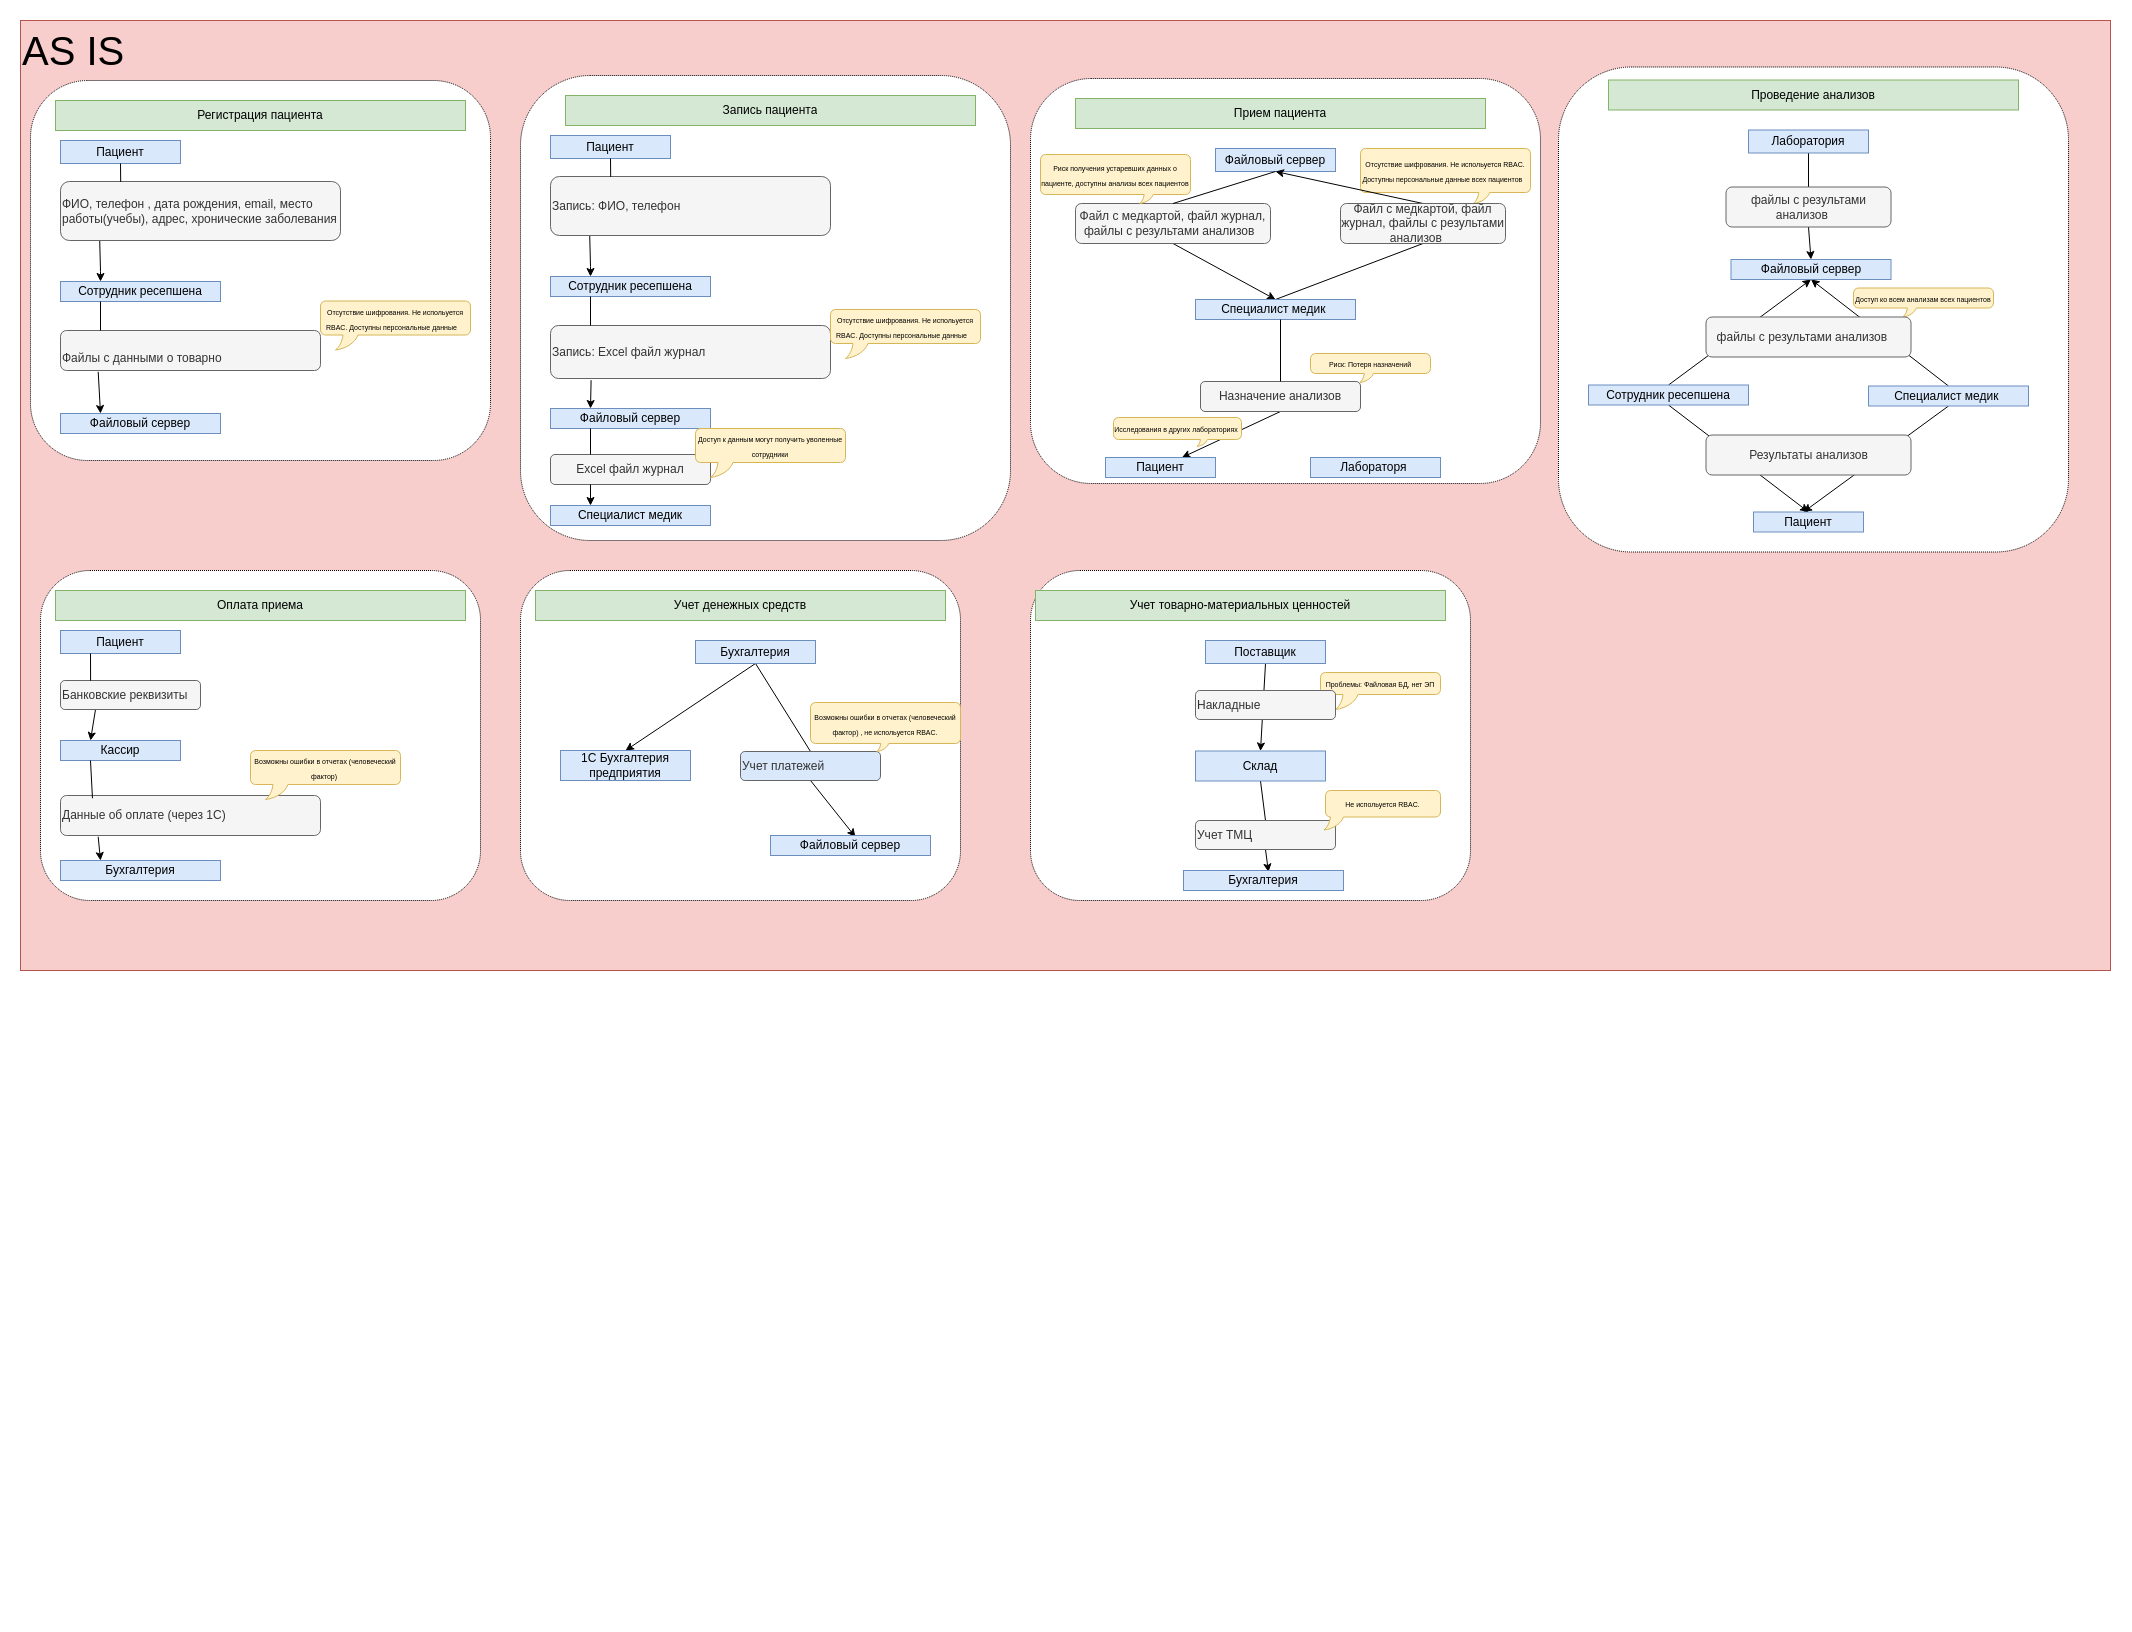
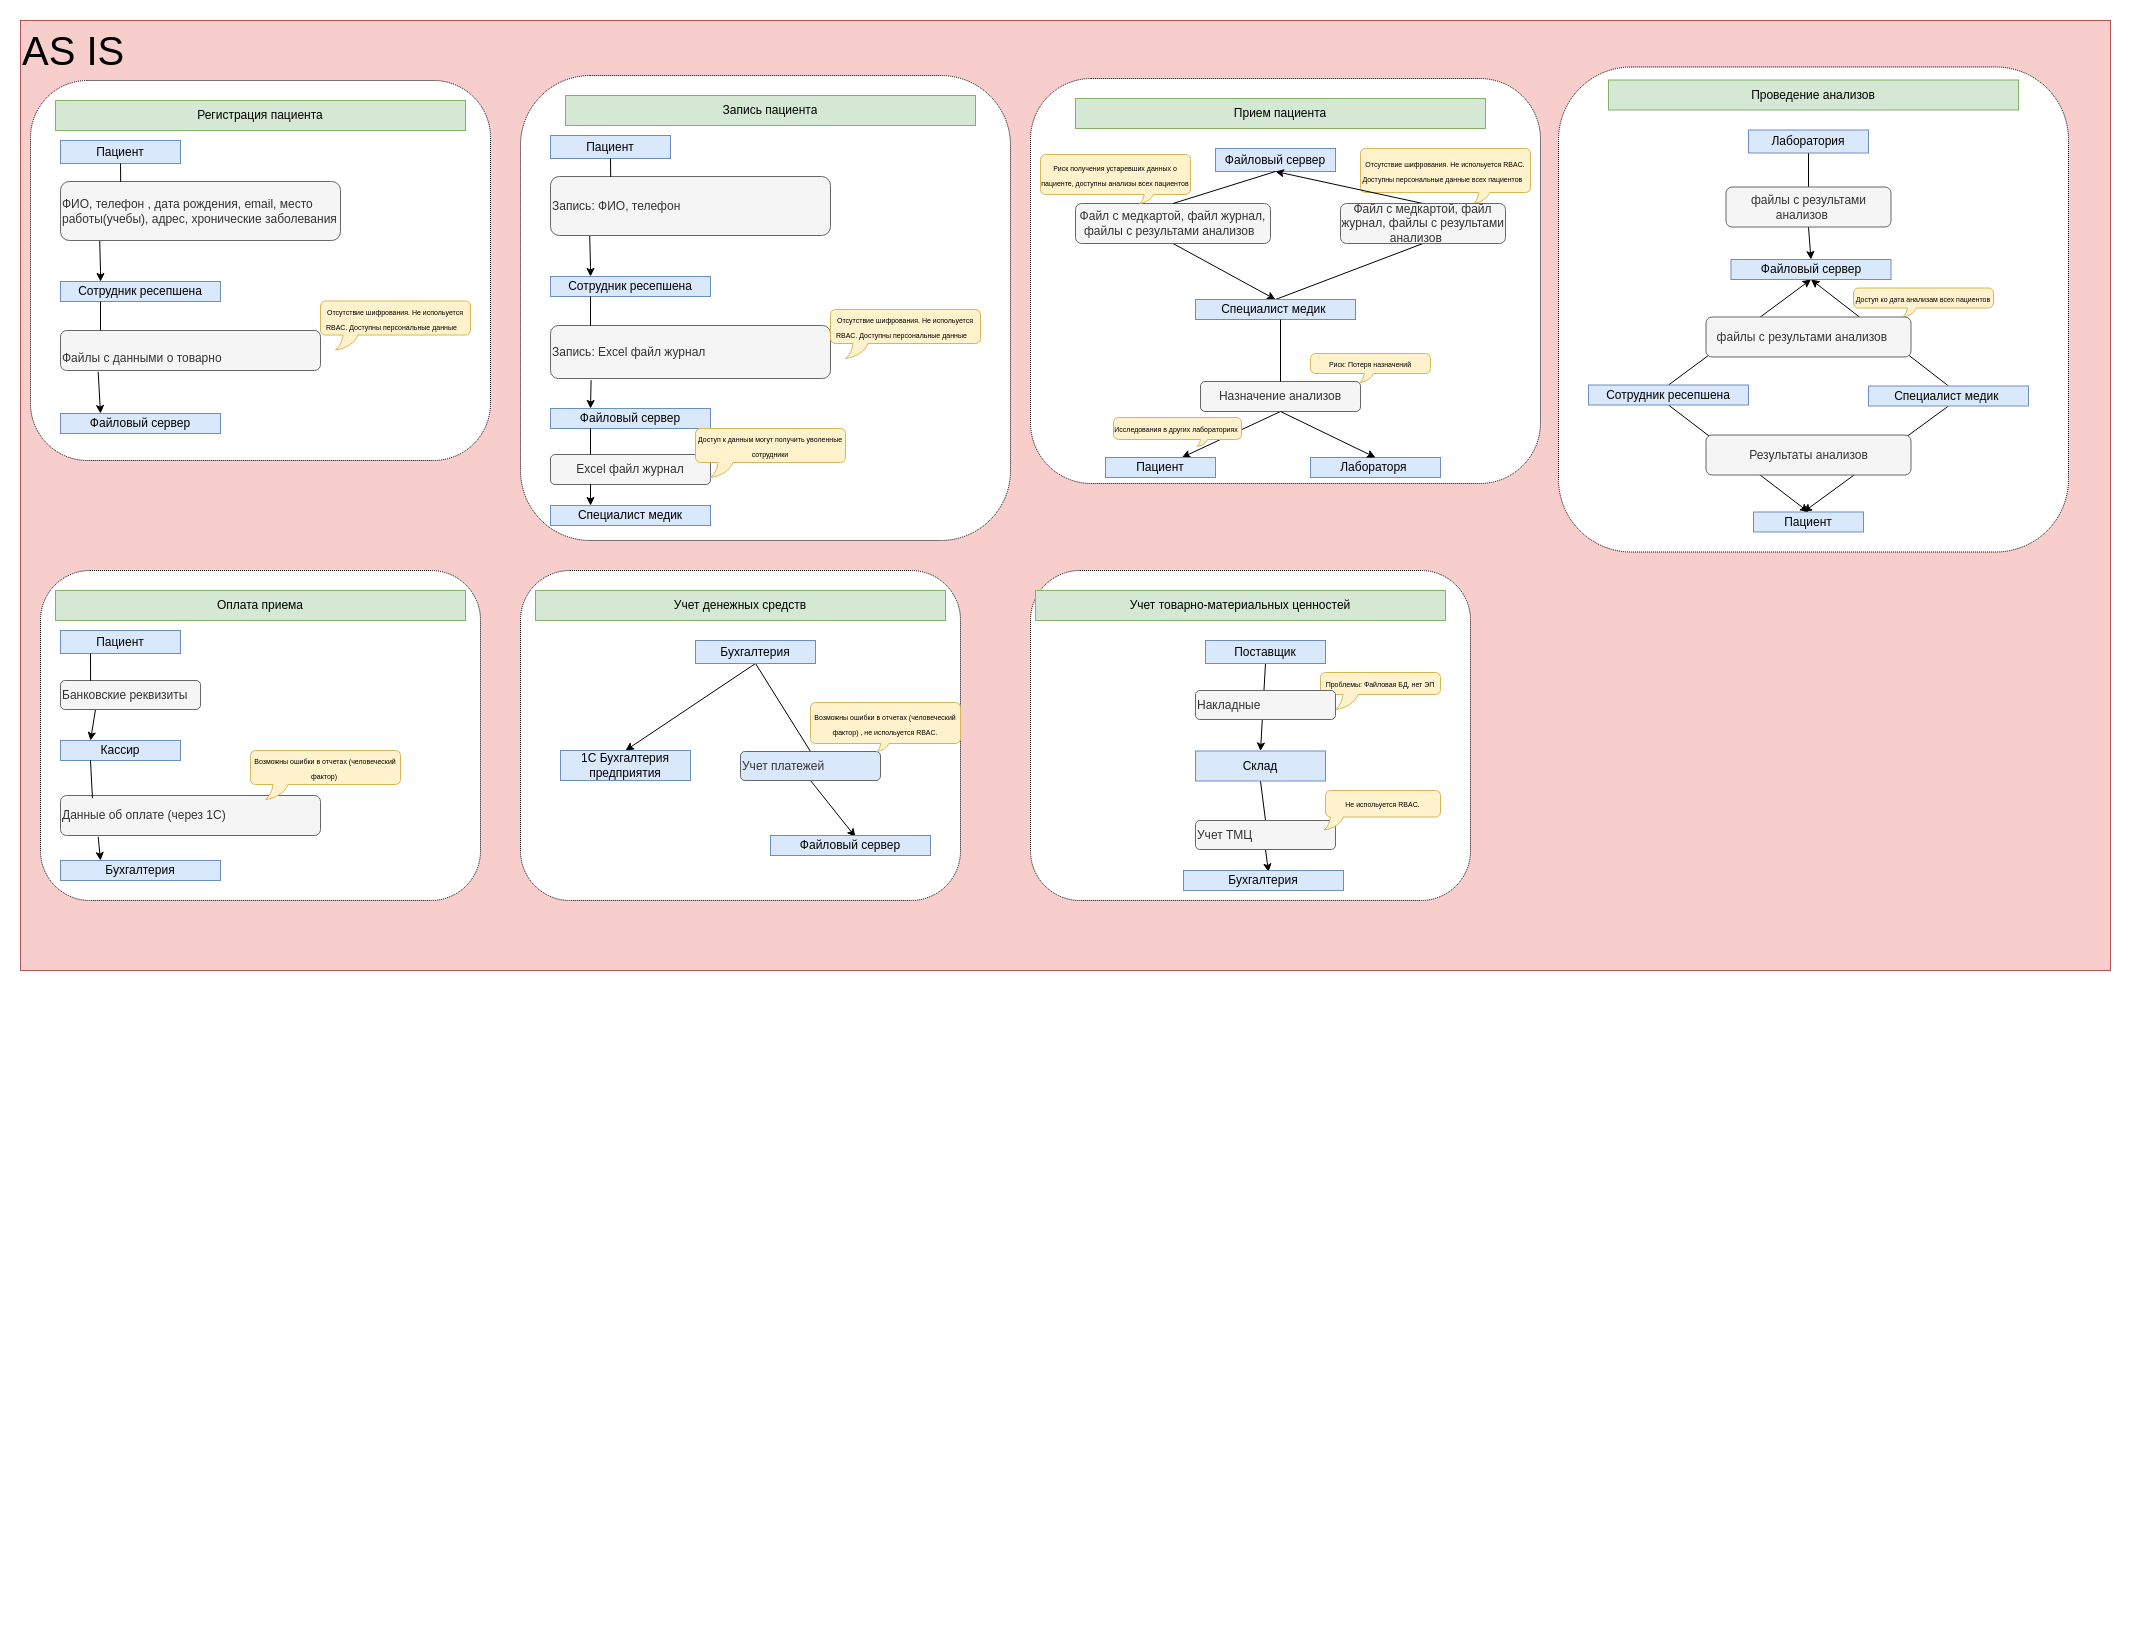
(1924, 299) -> (1924, 299)
none -> (1326, 433)
